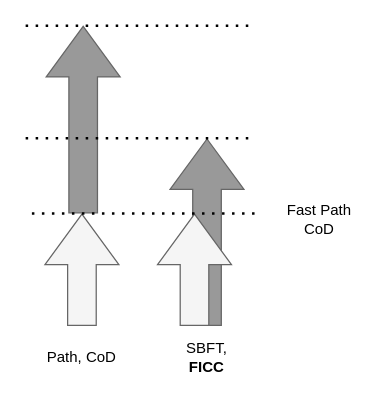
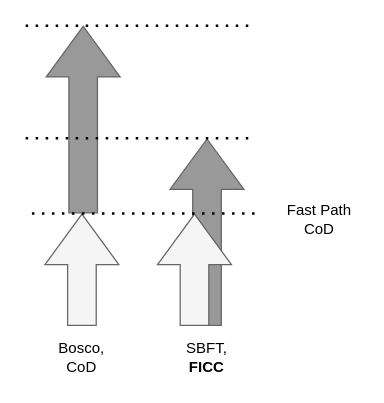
(82, 357) -> (82, 357)
